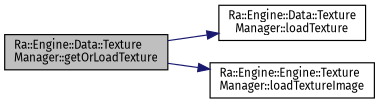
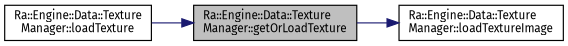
(187, 38) -> (167, 23)
(292, 80) -> (481, 23)
